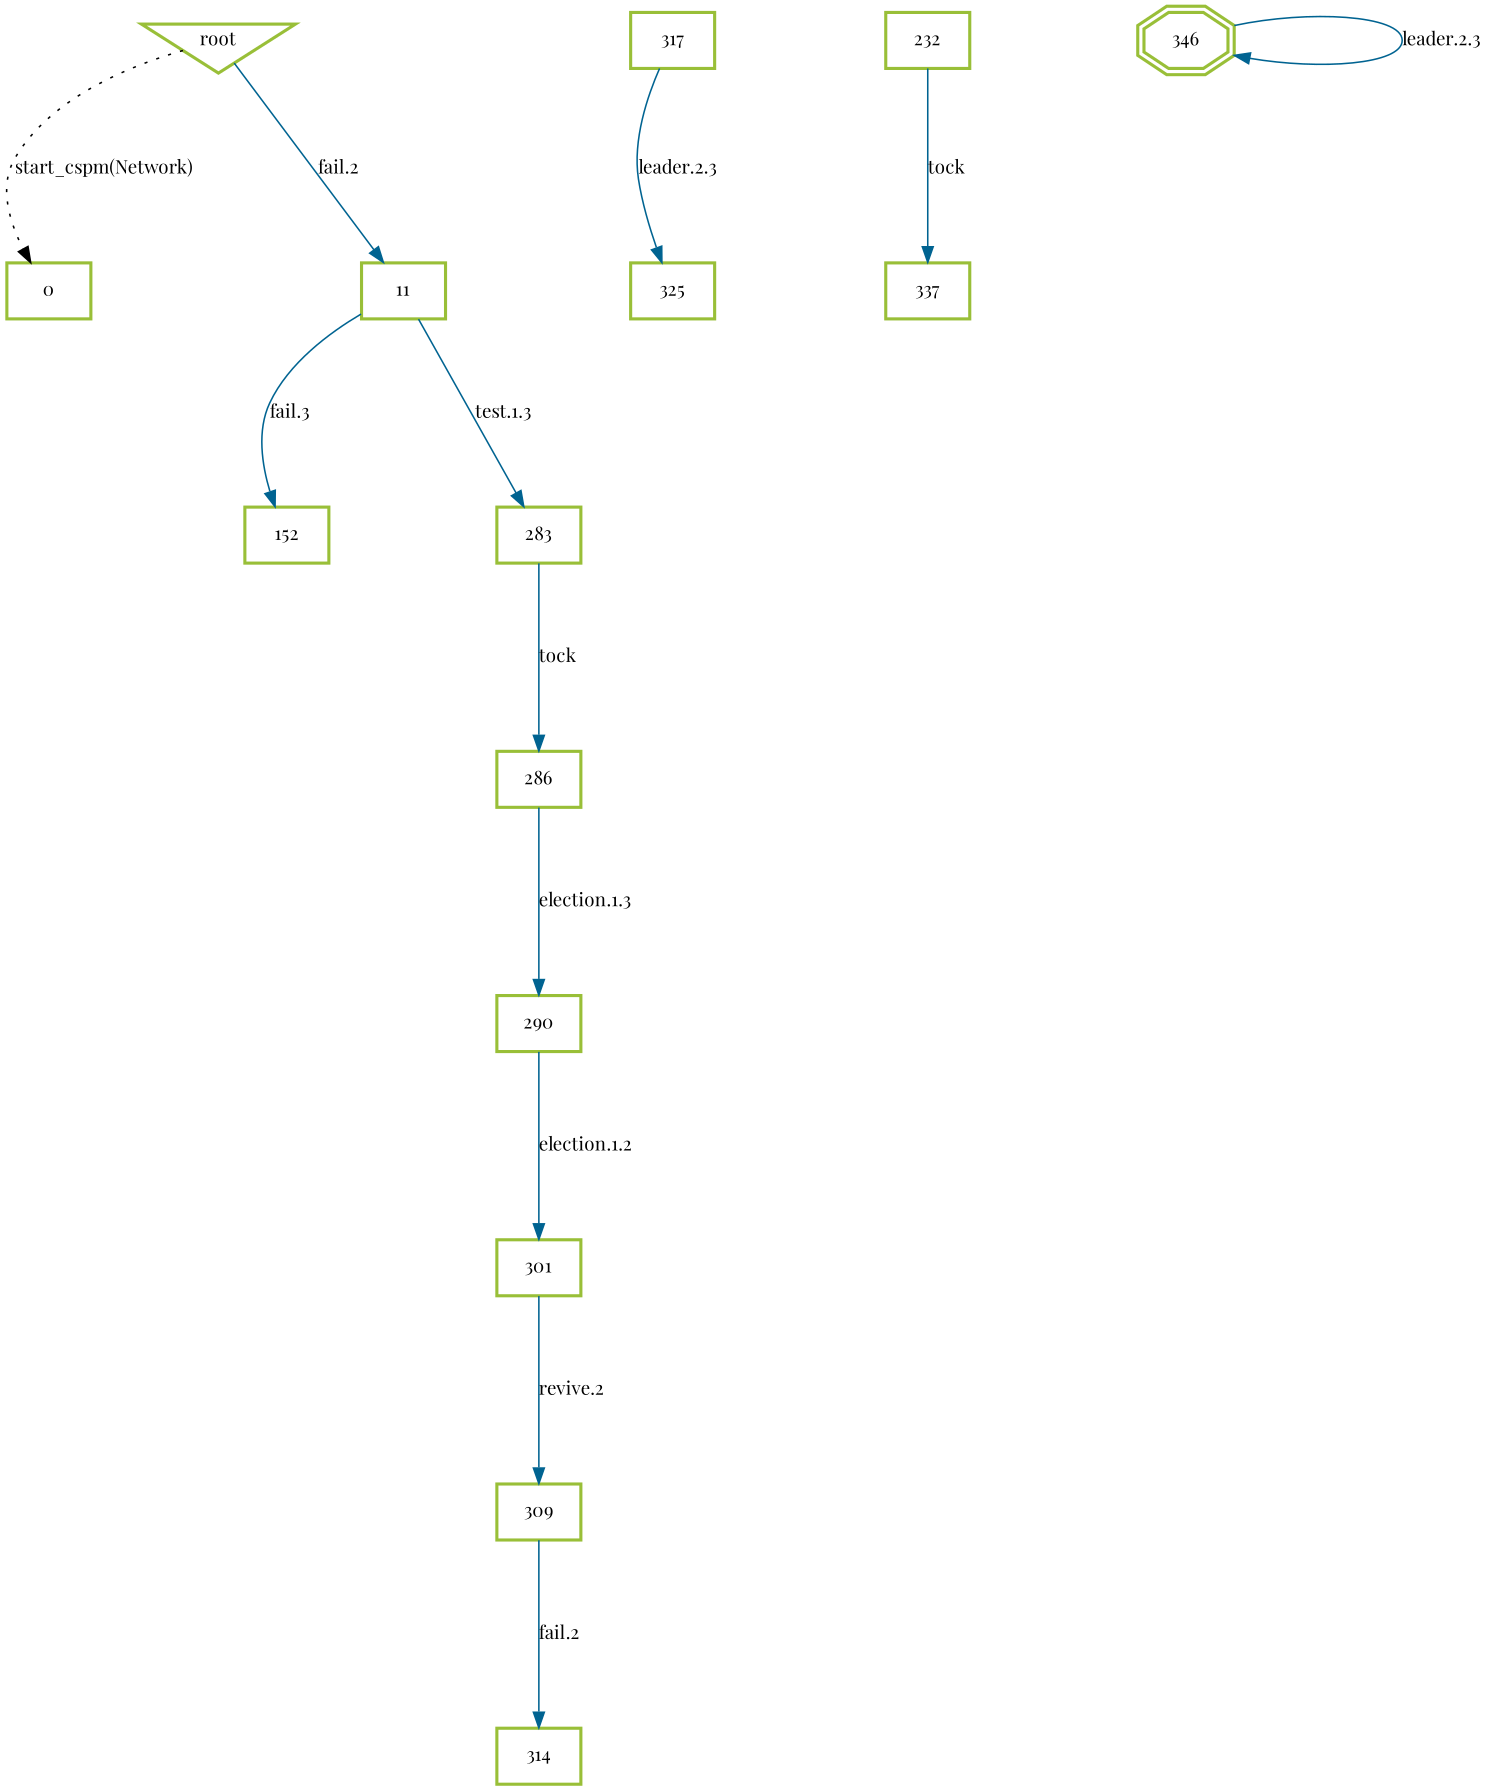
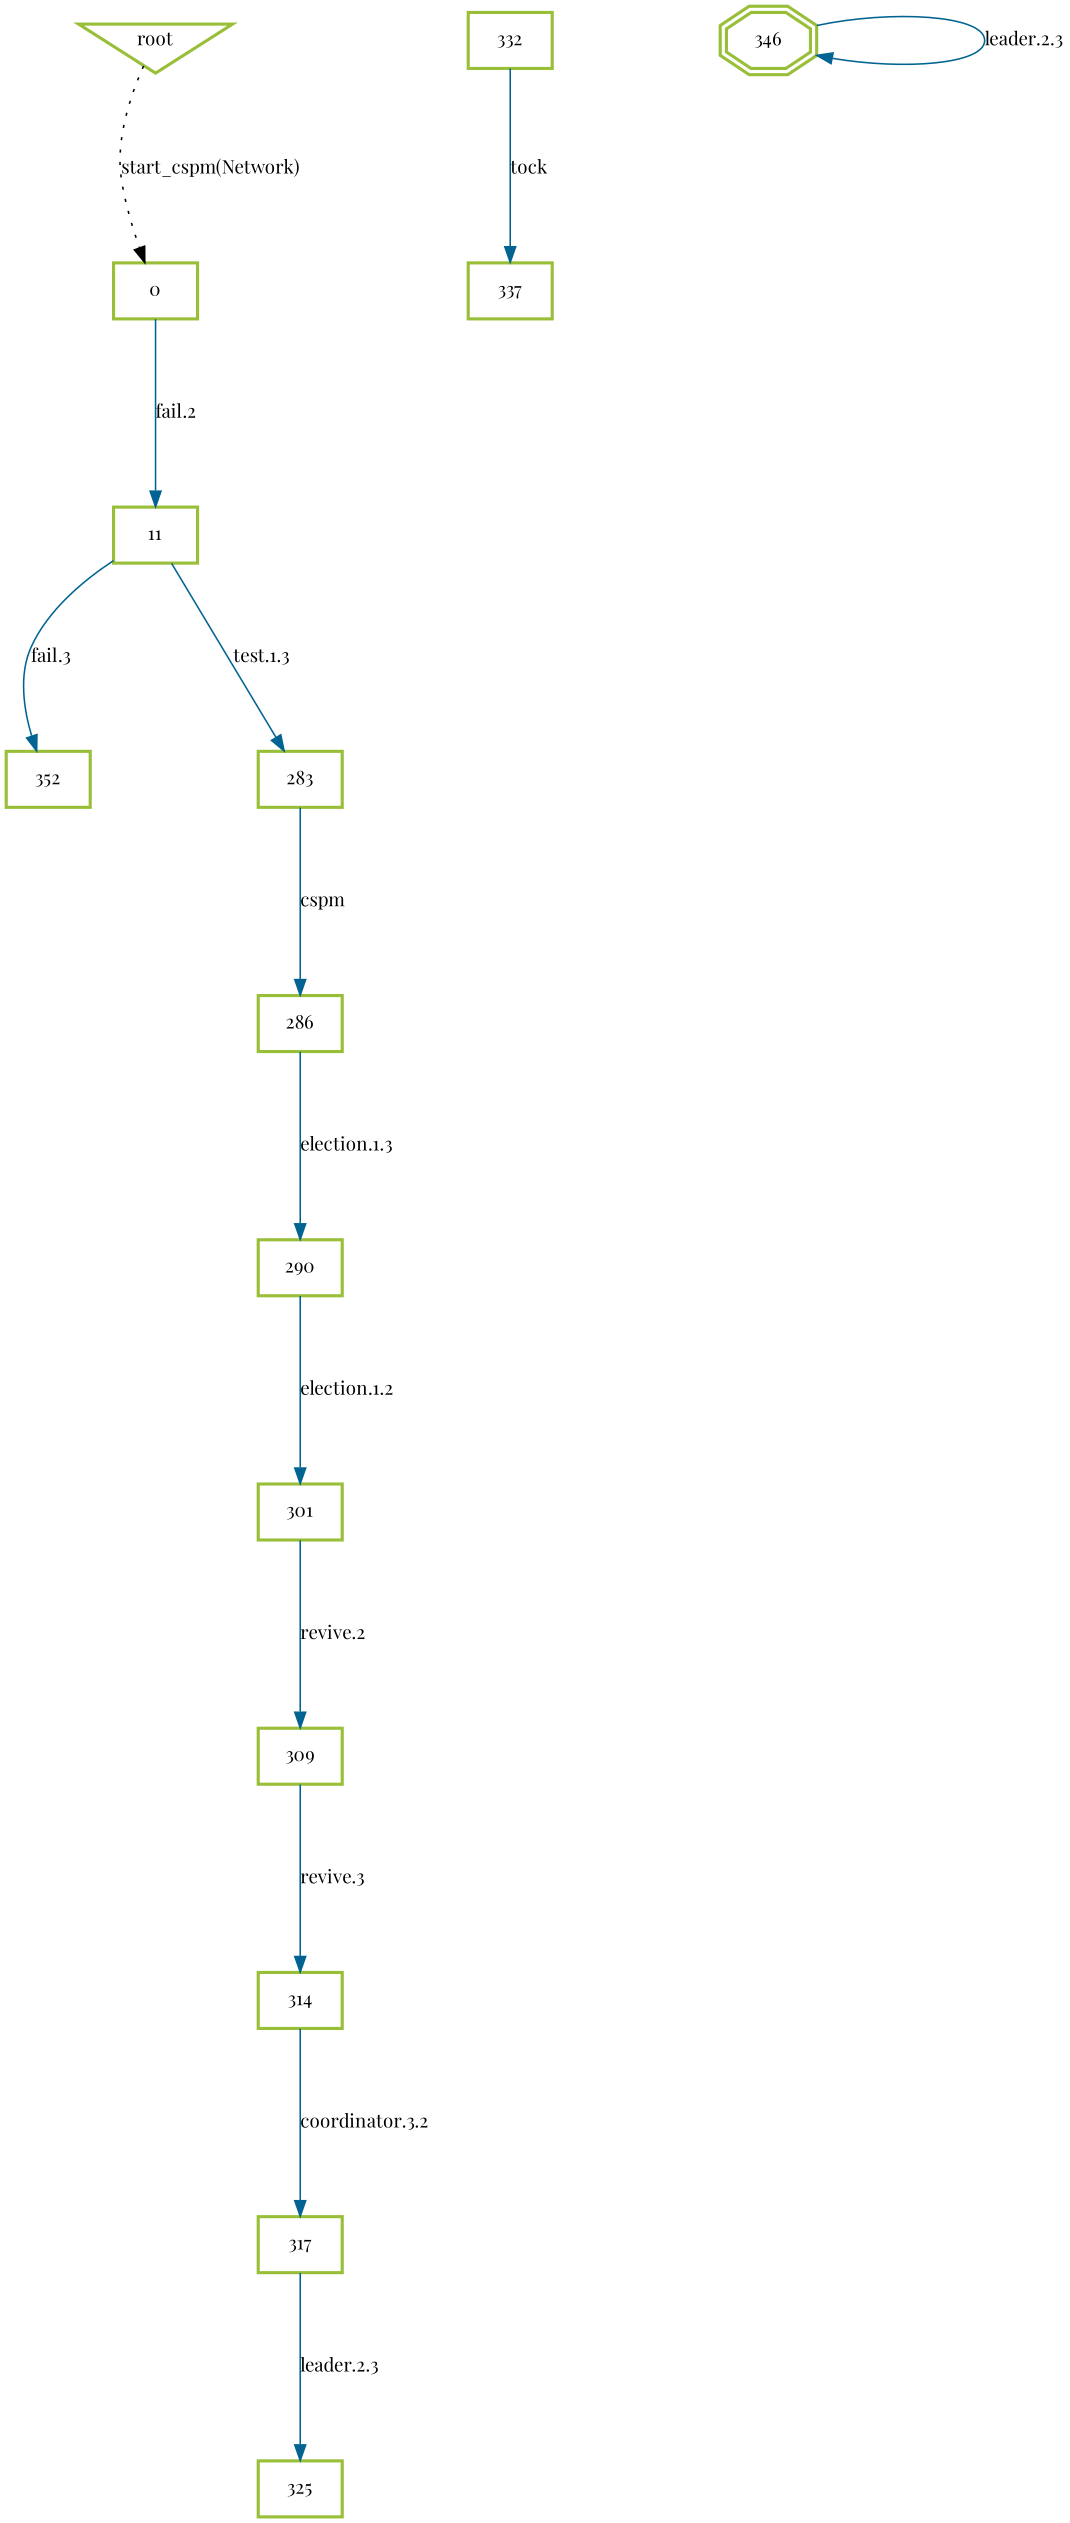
(928, 40) -> (510, 40)
(304, 156) -> (156, 405)
(287, 535) -> (48, 779)
(558, 657) -> (323, 901)
(560, 1634) -> (333, 1878)
none -> (300, 2114)
